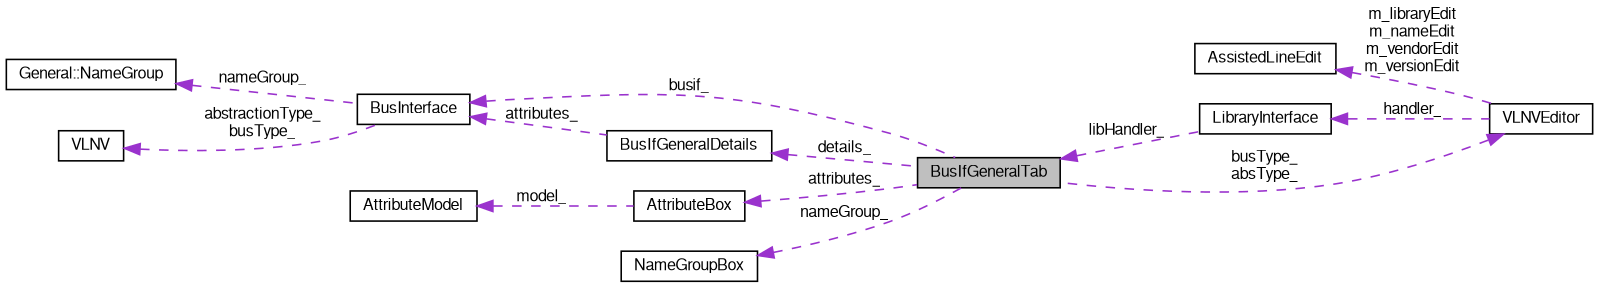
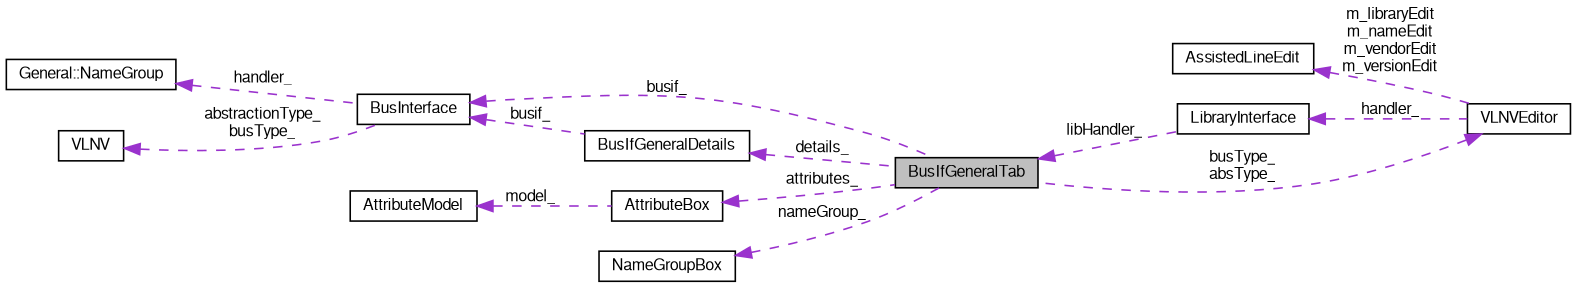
(263, 78) -> (263, 78)
(542, 115) -> (531, 115)
